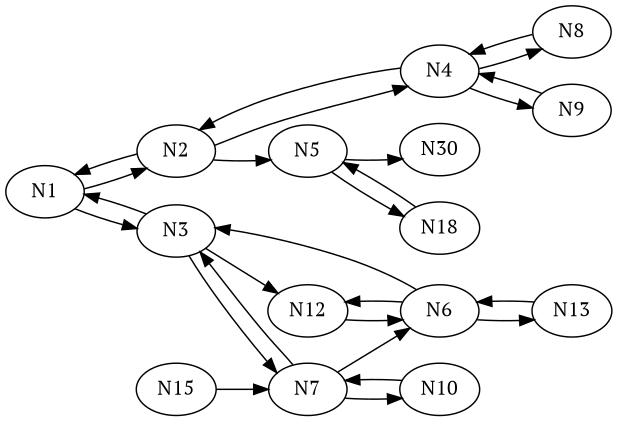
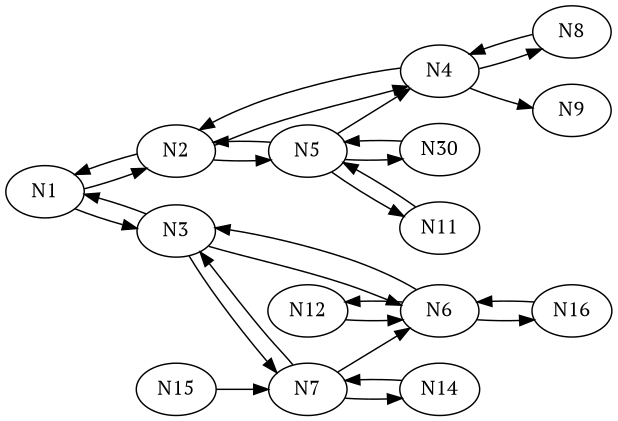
(518, 85) -> (367, 115)
none -> (250, 141)
none -> (381, 141)
(440, 228) -> (440, 228)
(235, 267) -> (299, 270)
(572, 311) -> (572, 311)
(440, 389) -> (440, 389)
